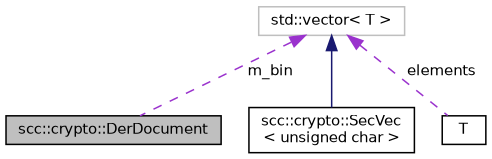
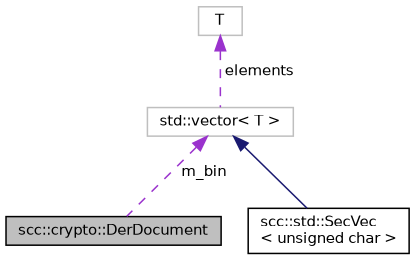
(404, 80) -> (220, 79)
(332, 130) -> (329, 231)
(464, 130) -> (220, 21)
